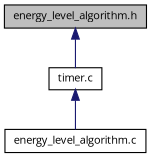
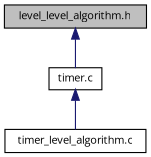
(75, 17) -> (75, 17)
(75, 141) -> (75, 141)
